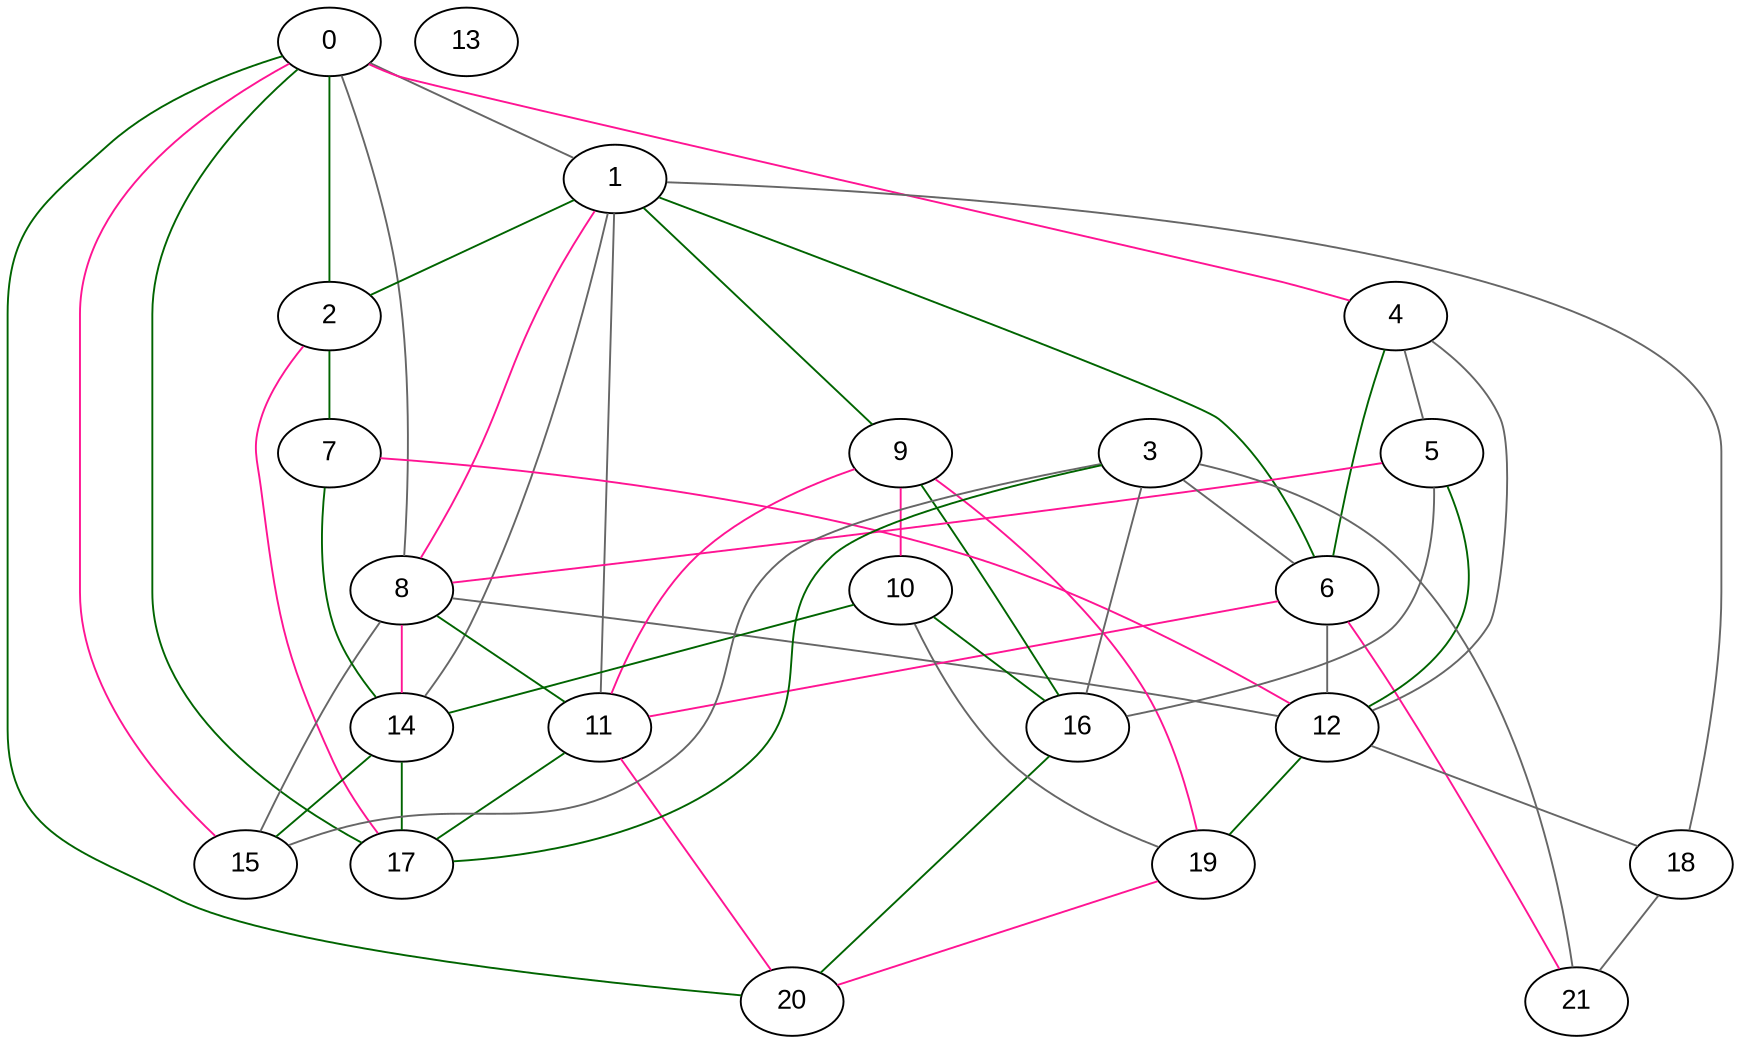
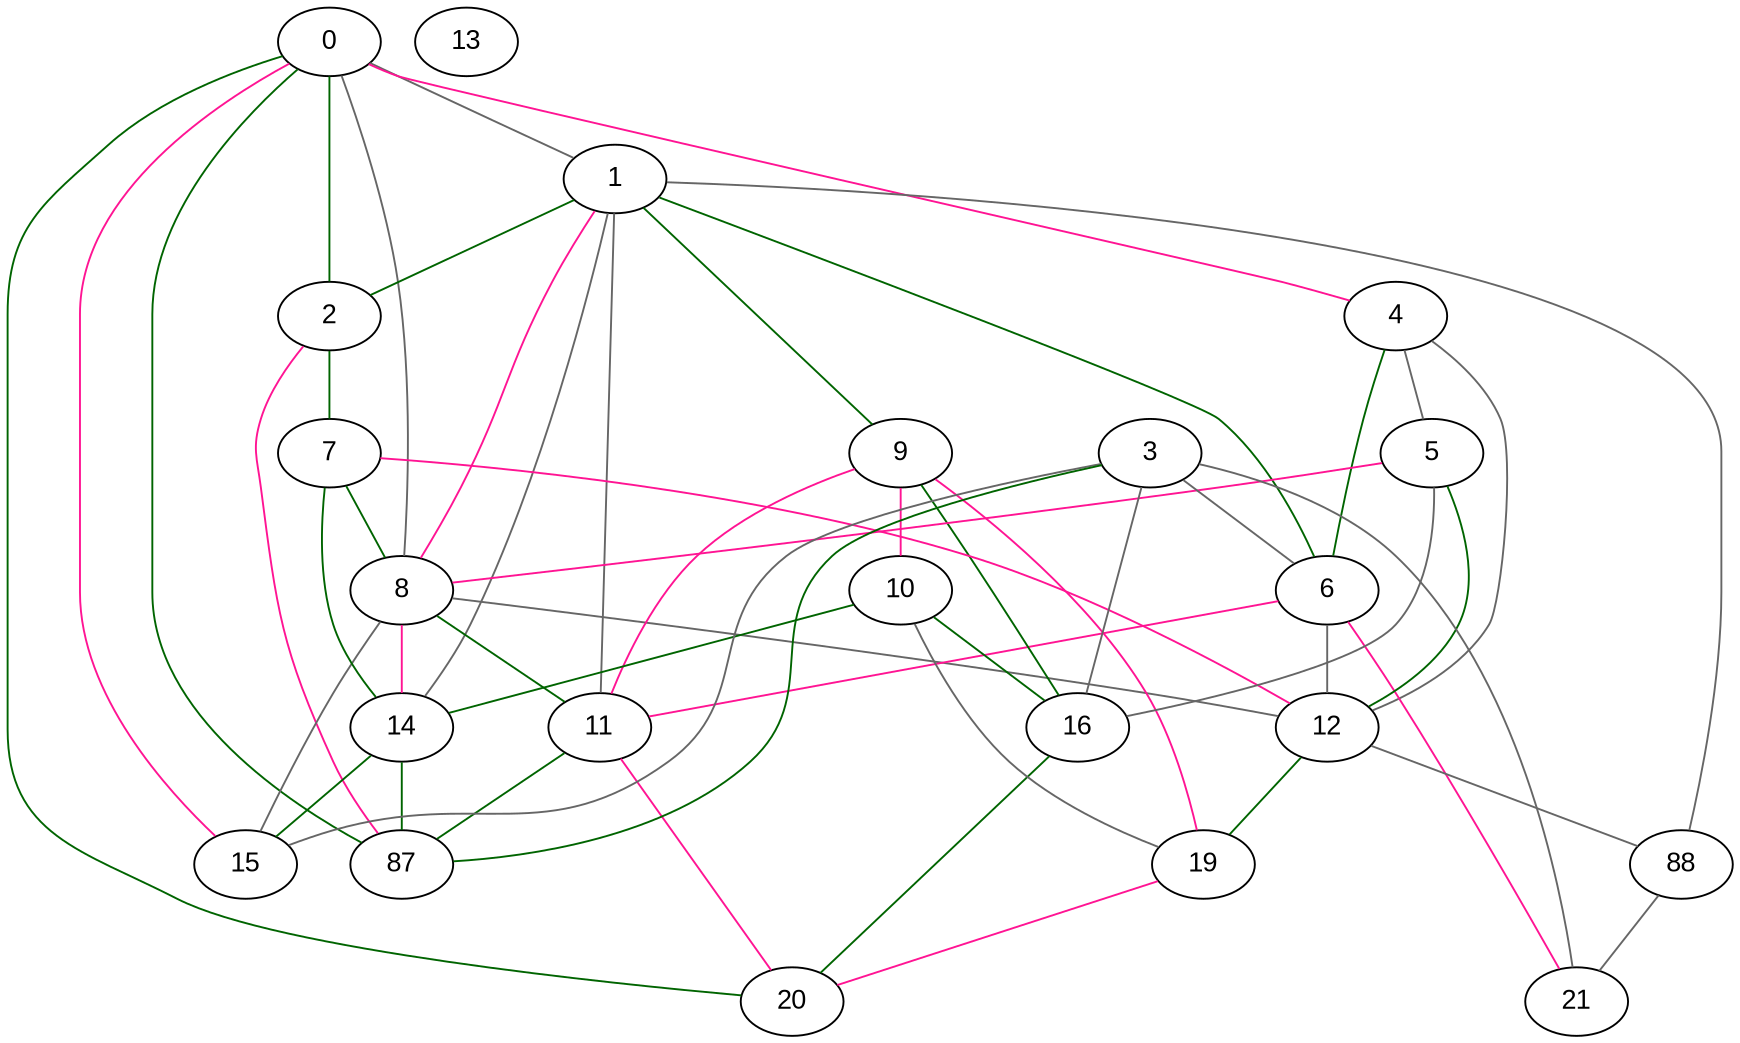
none -> (366, 522)
(402, 864) -> (402, 864)
(1681, 864) -> (1681, 864)
